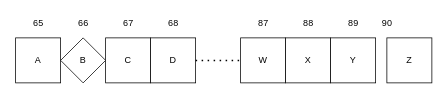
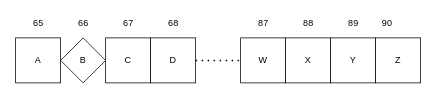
(409, 60) -> (398, 60)
